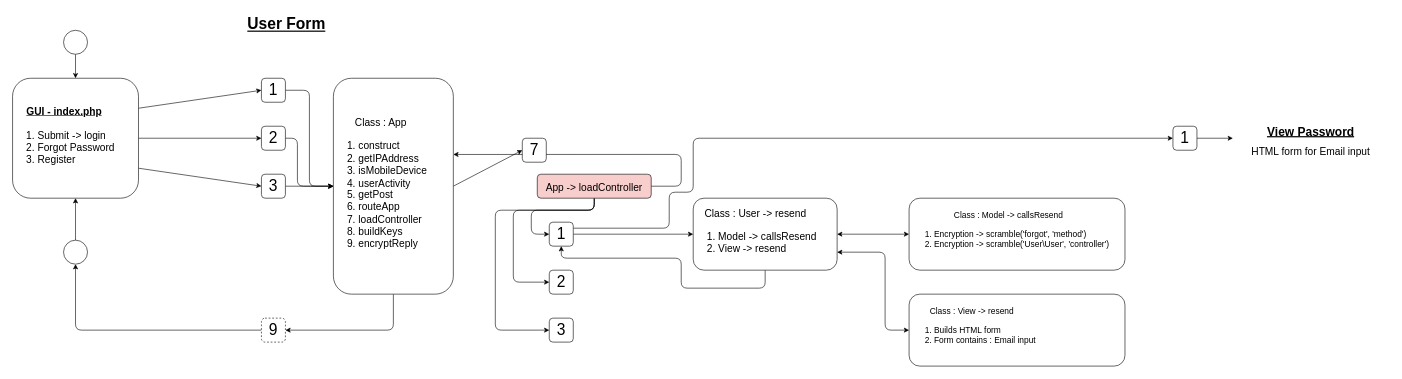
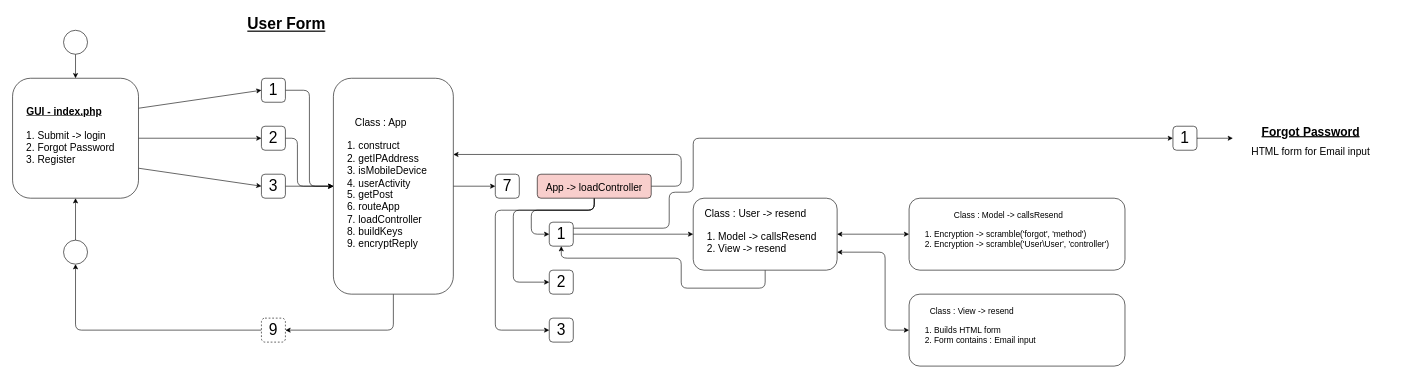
(1311, 140) -> (1311, 140)
(534, 150) -> (507, 186)
